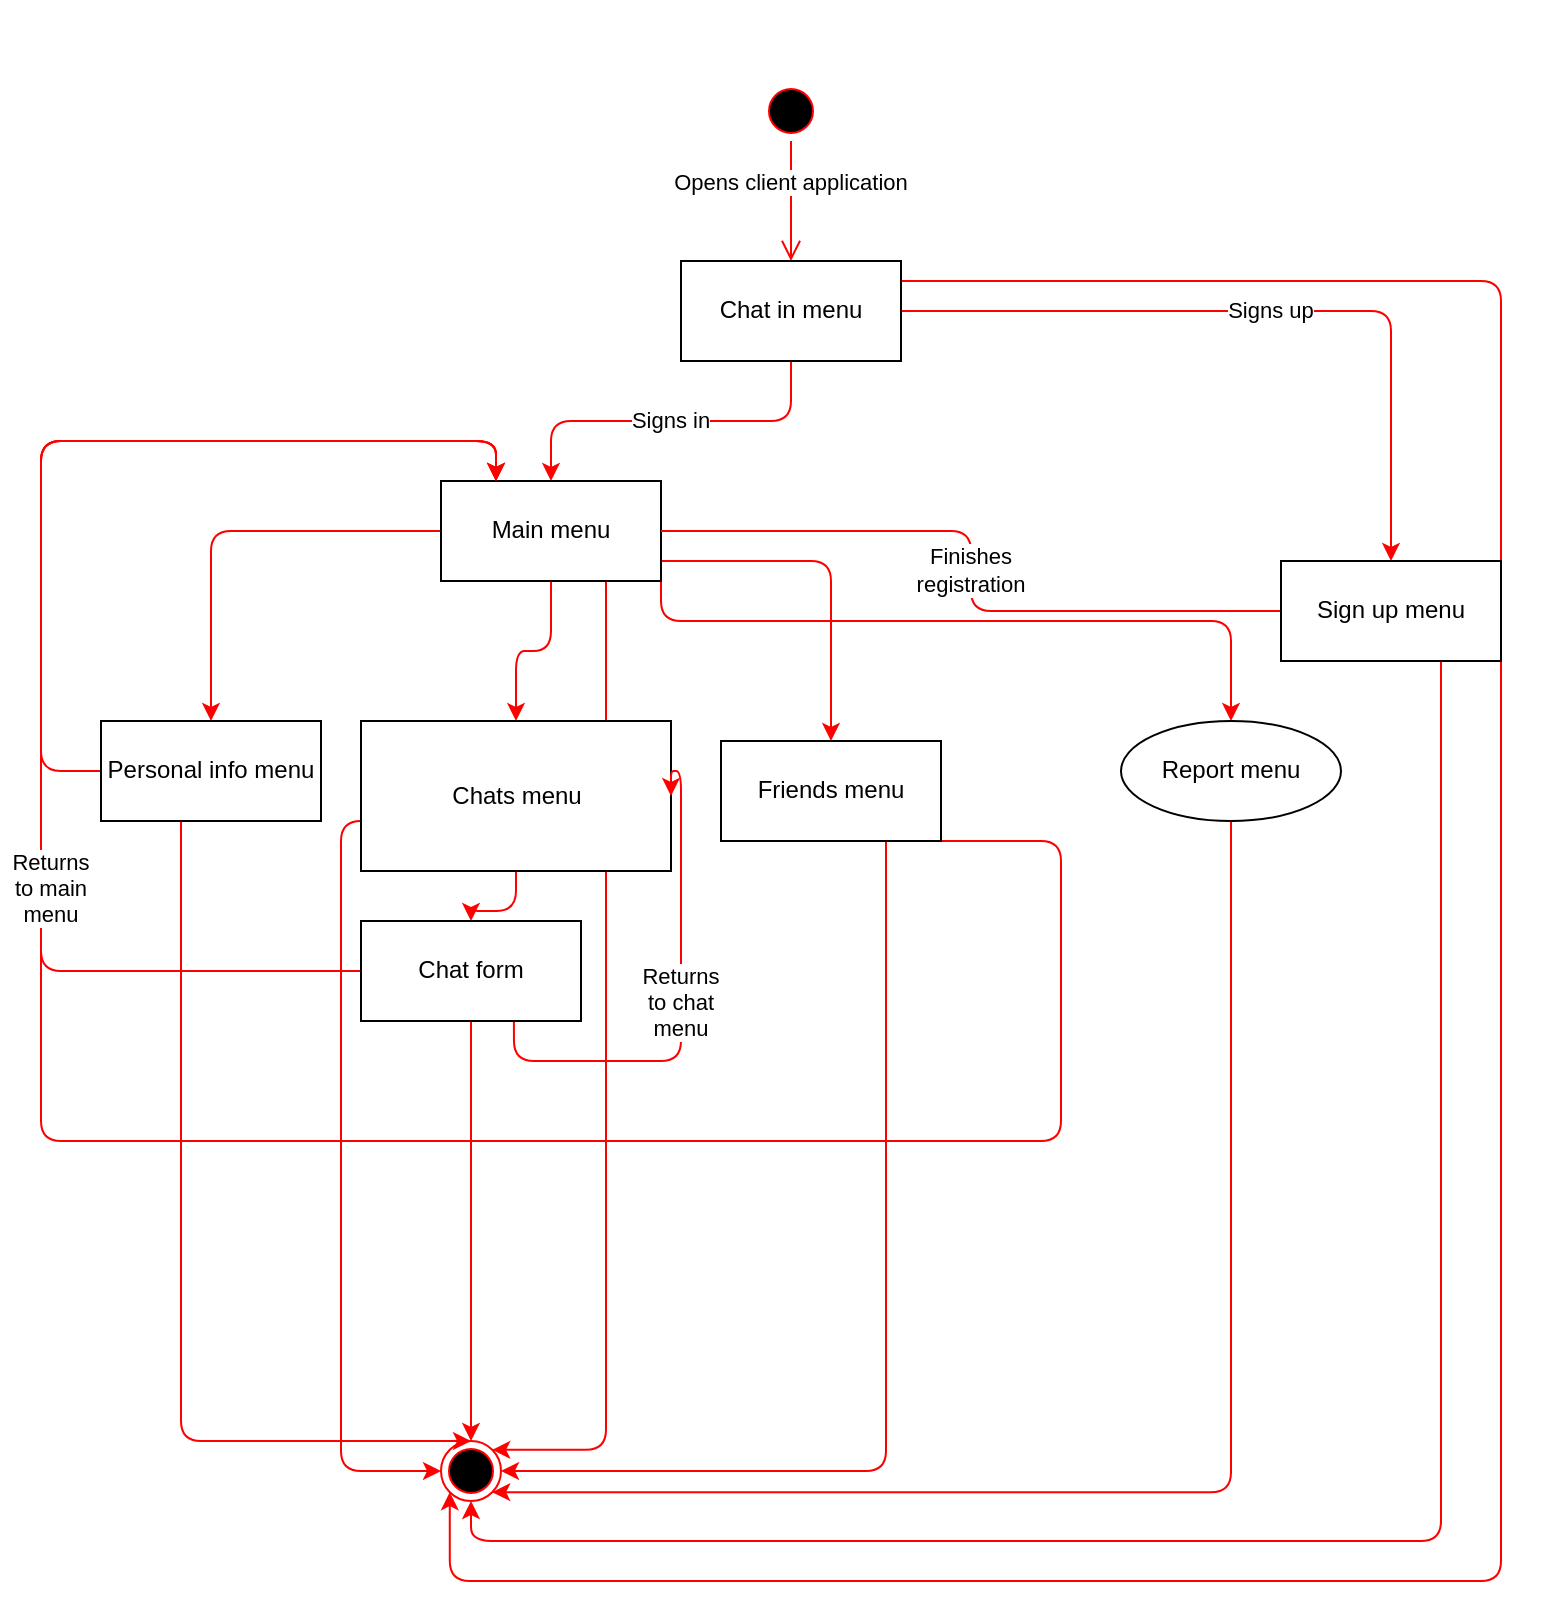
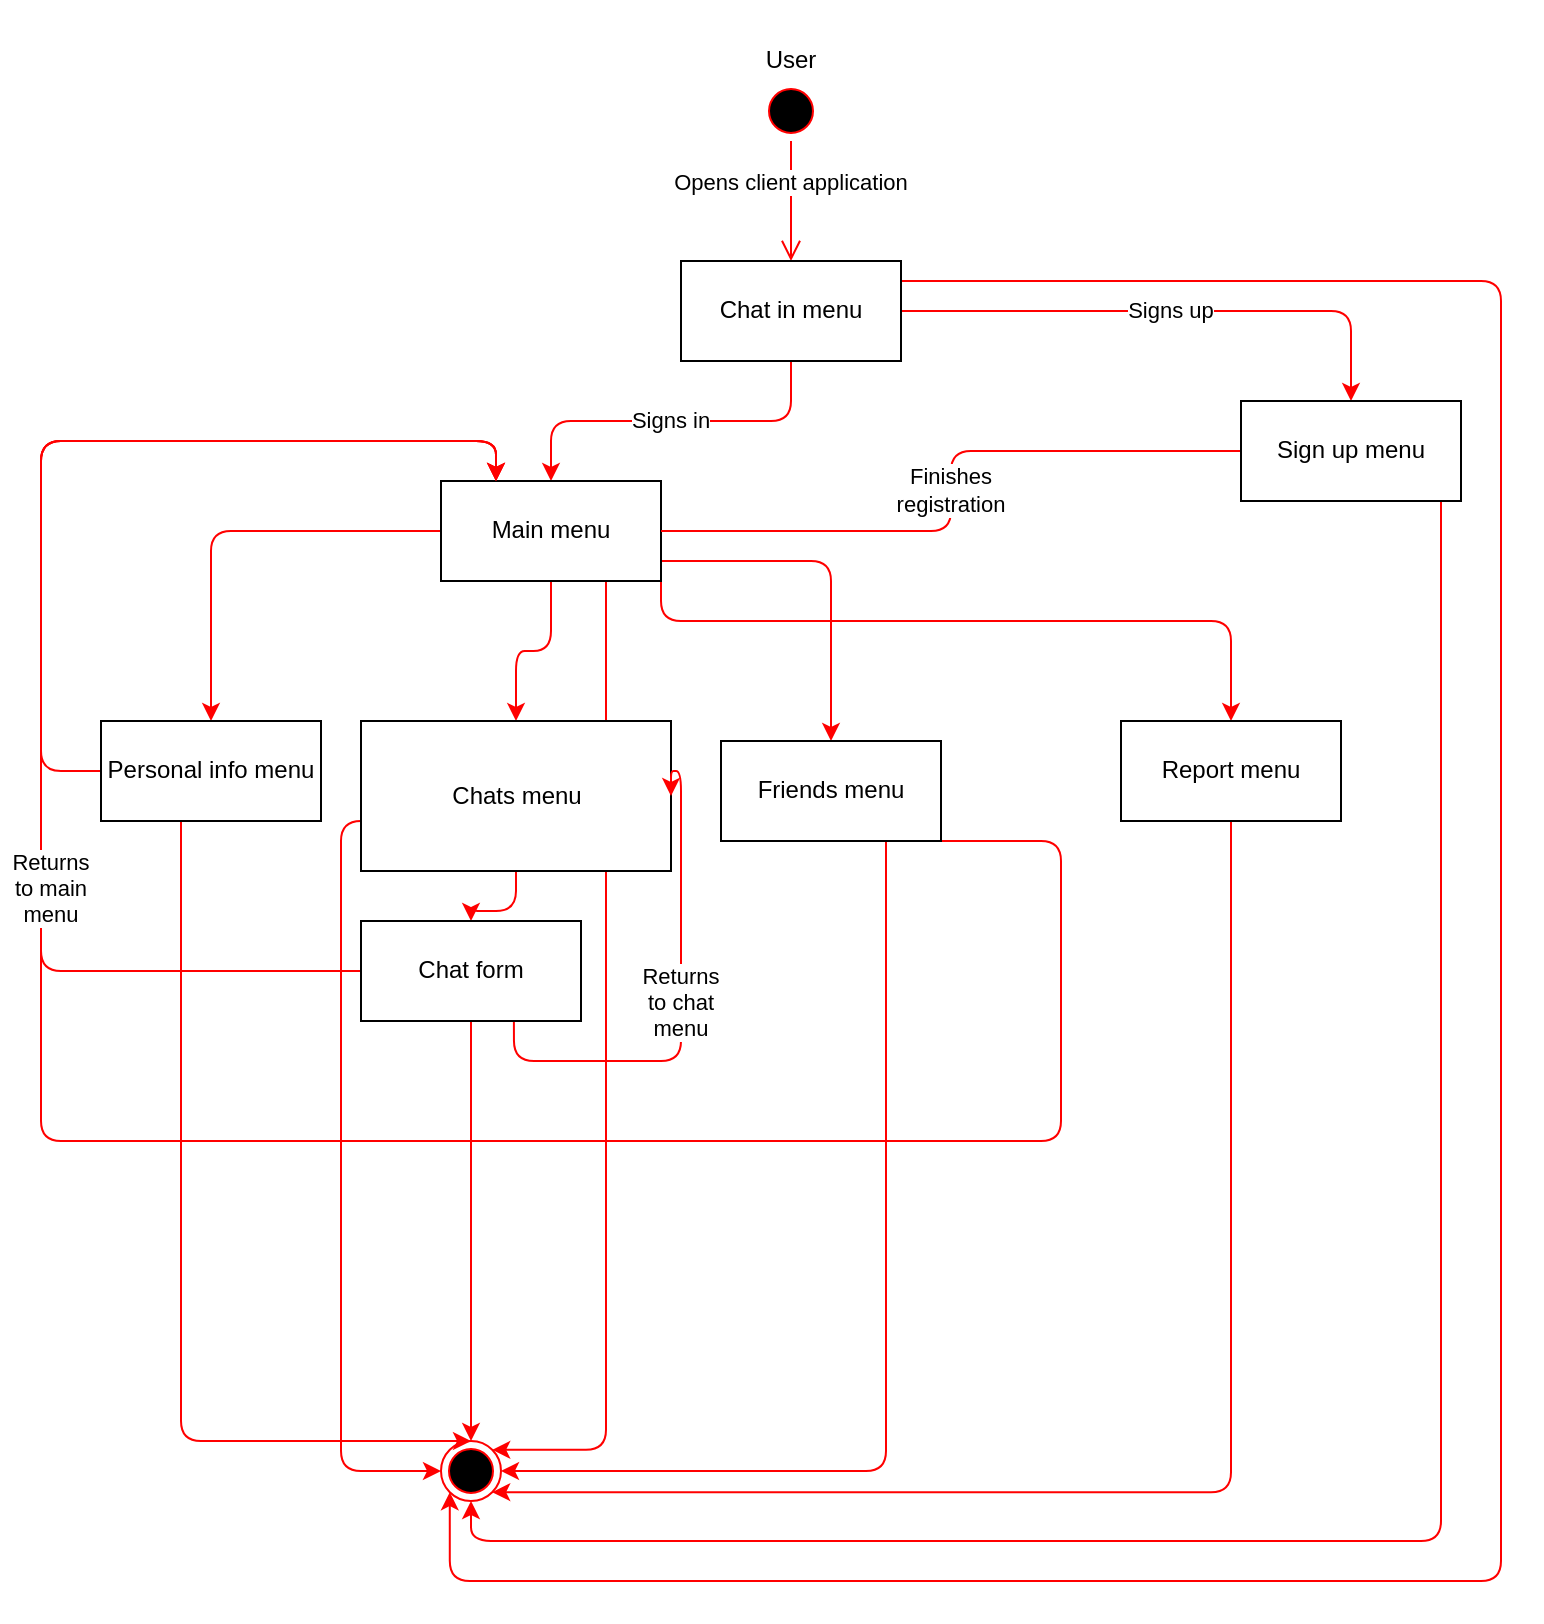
none -> (791, 61)
(1391, 611) -> (1351, 451)
(1231, 771) -> (1231, 771)
